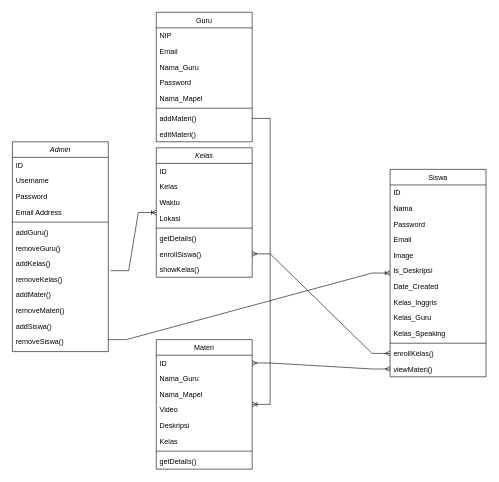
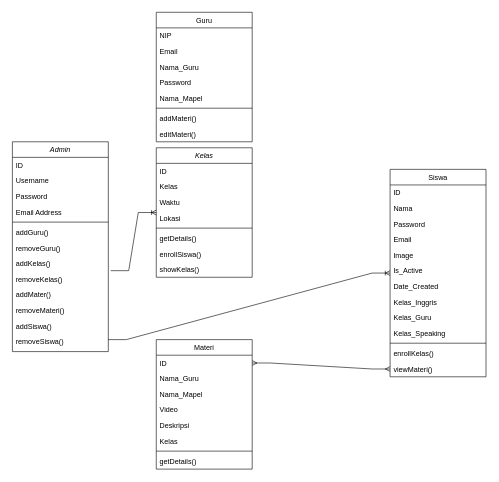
(416, 271) -> (411, 271)
(299, 282) -> none
(264, 405) -> none
